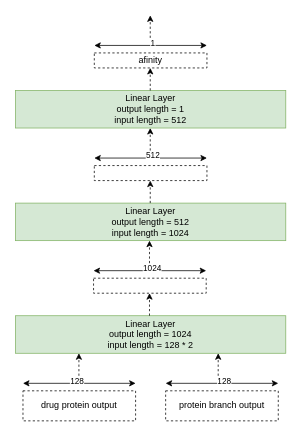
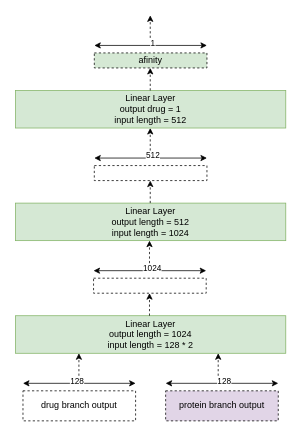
(150, 60) -> (150, 60)
(150, 109) -> (150, 109)
(79, 405) -> (79, 405)
(222, 405) -> (222, 405)
